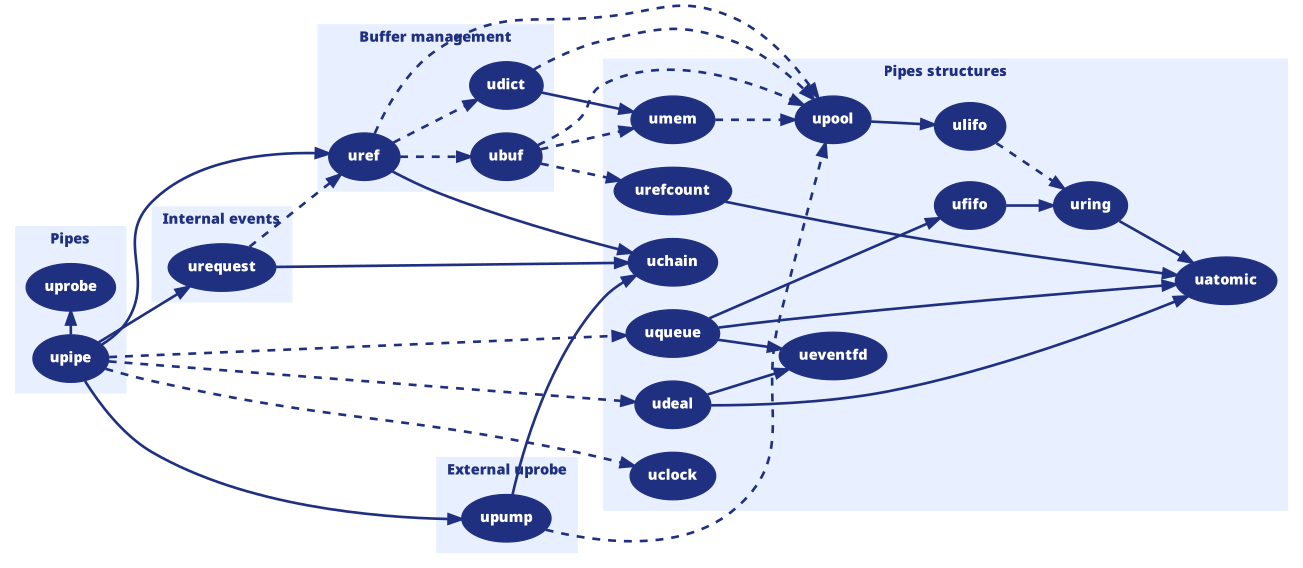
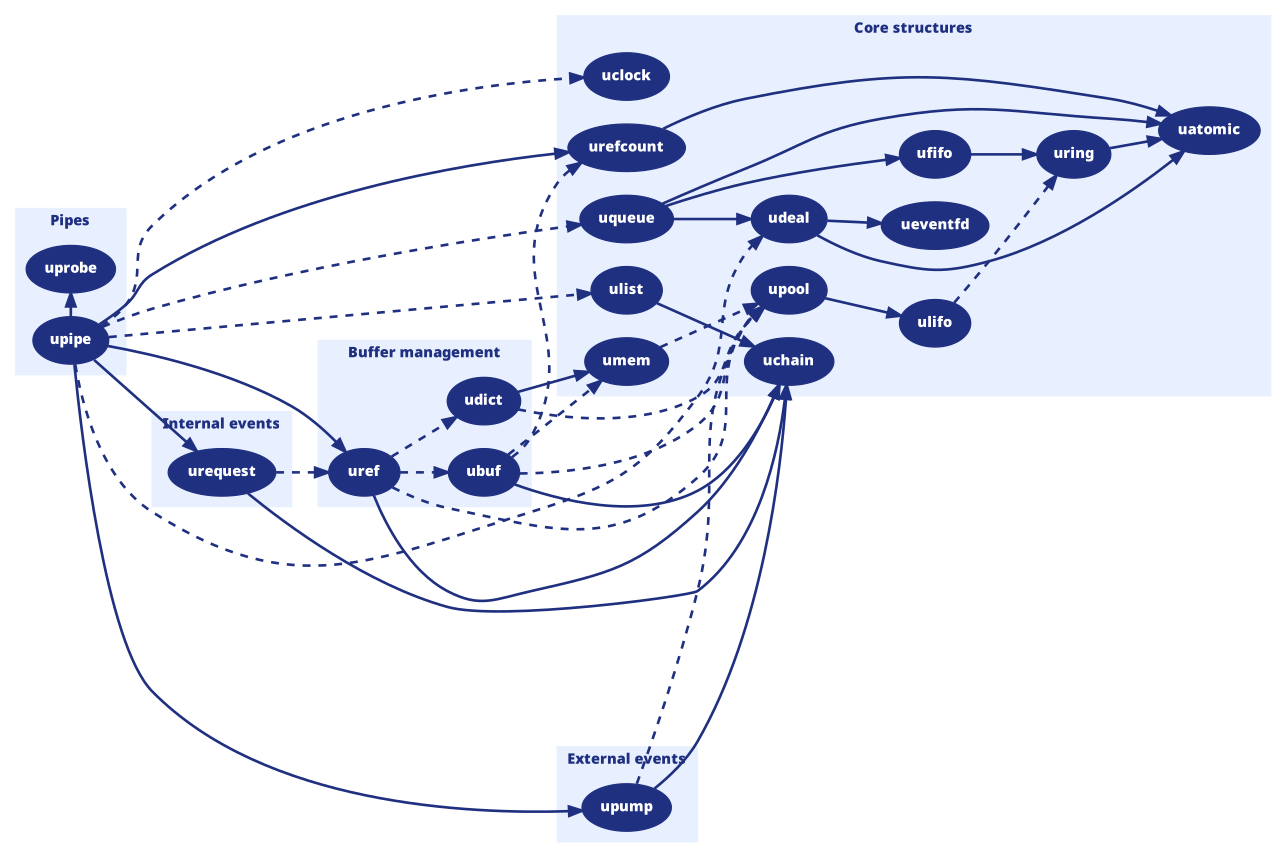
(946, 72) -> (914, 29)
none -> (312, 203)
none -> (627, 290)
(743, 343) -> (705, 219)
(507, 471) -> (627, 760)
none -> (636, 506)
